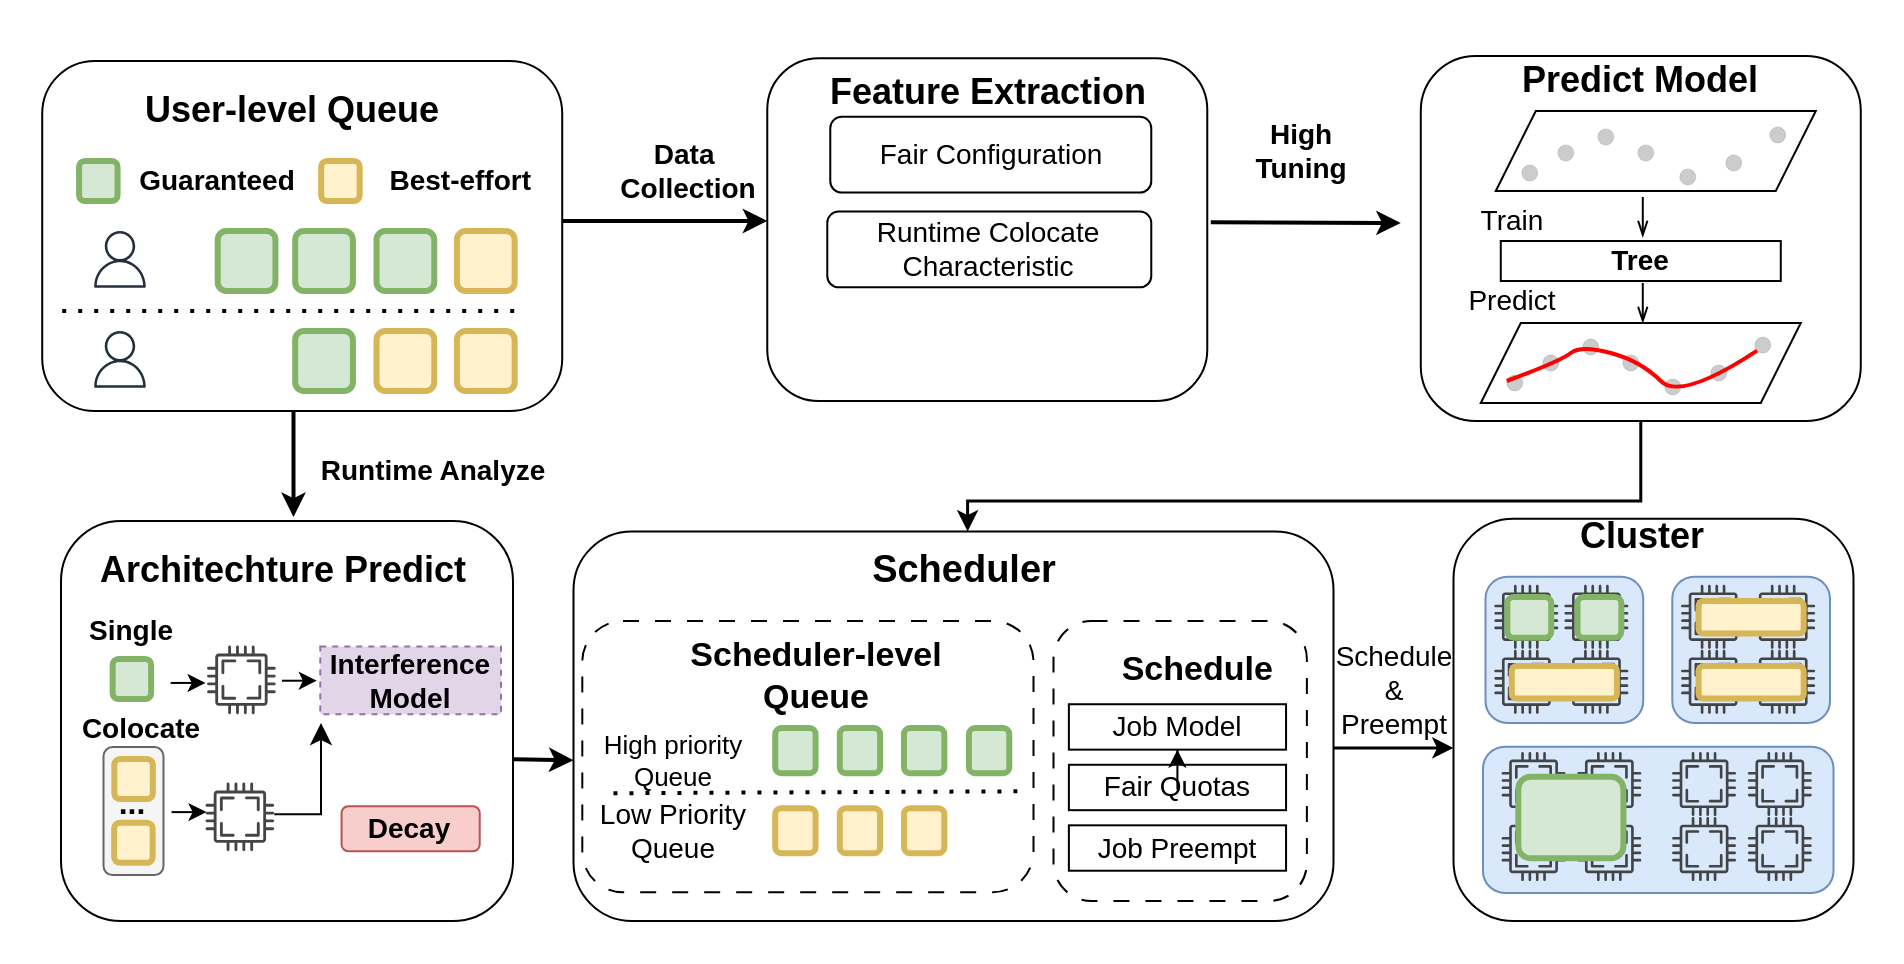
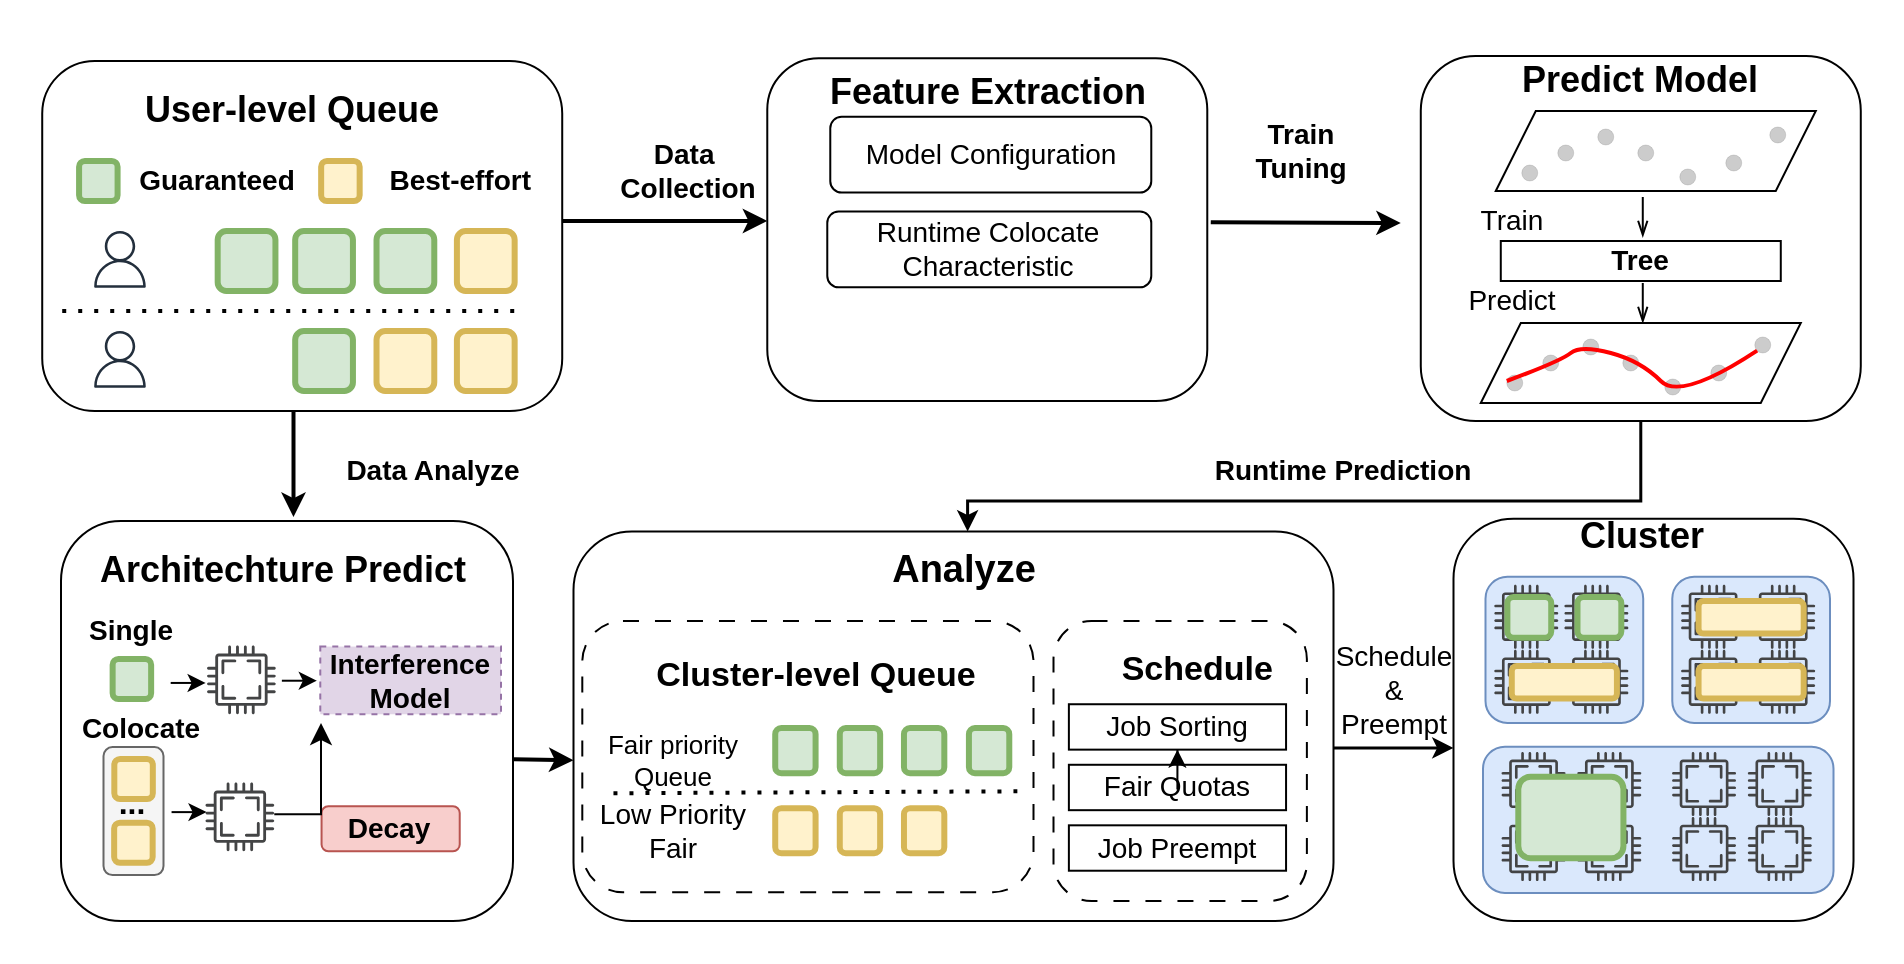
(1302, 151) -> (1302, 151)
(992, 155) -> (992, 155)
(434, 471) -> (434, 471)
none -> (1344, 471)
(965, 571) -> (965, 571)
(817, 677) -> (817, 677)
(1178, 727) -> (1178, 727)
(674, 760) -> (674, 760)
(674, 828) -> (674, 828)
(411, 829) -> (391, 829)
